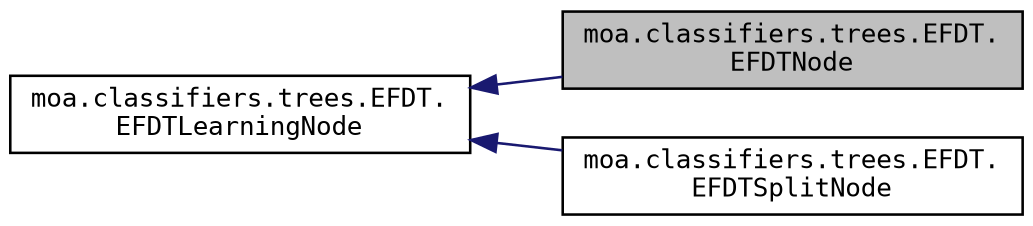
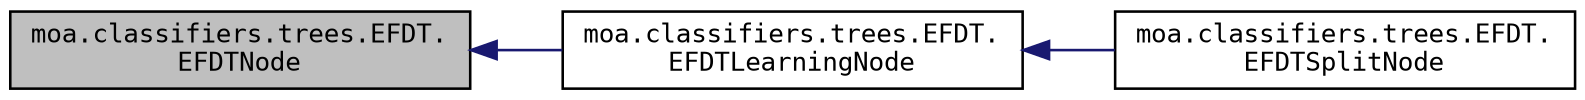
(529, 81) -> (530, 50)
